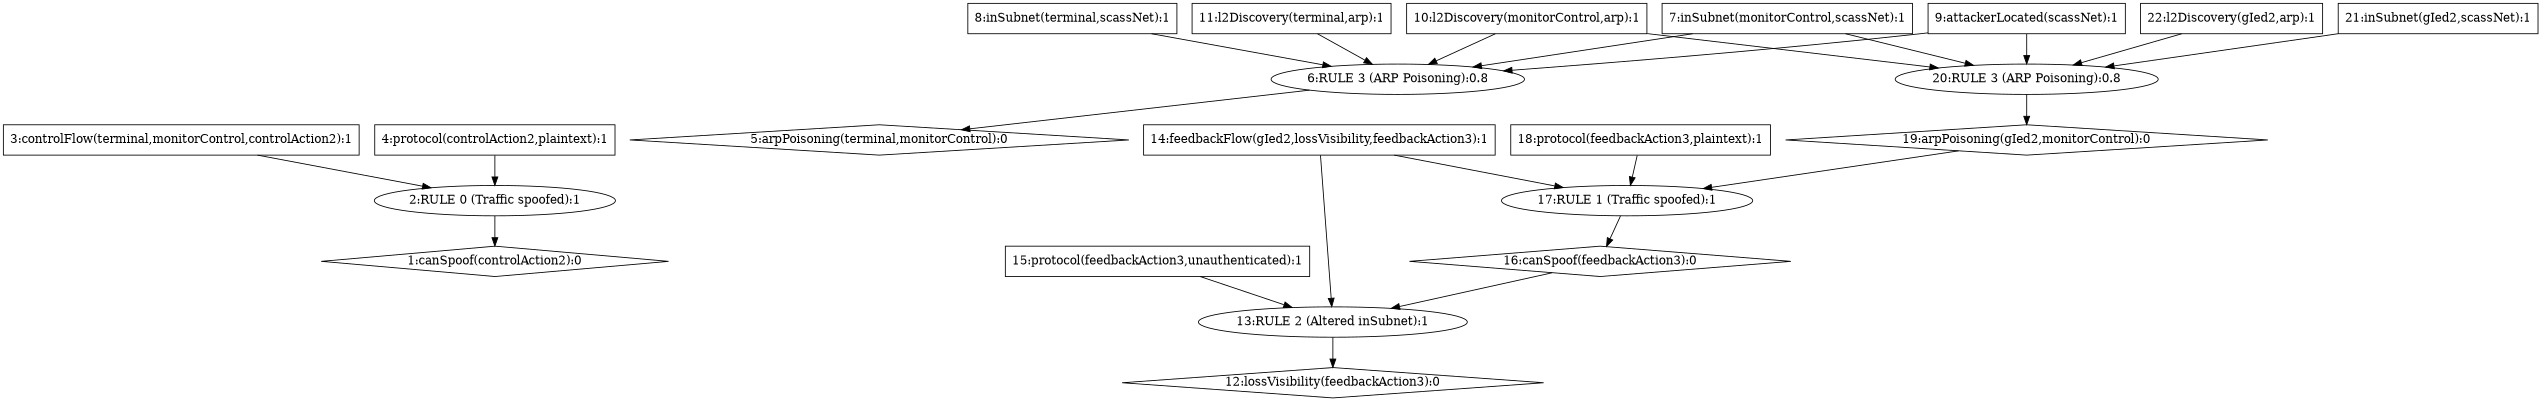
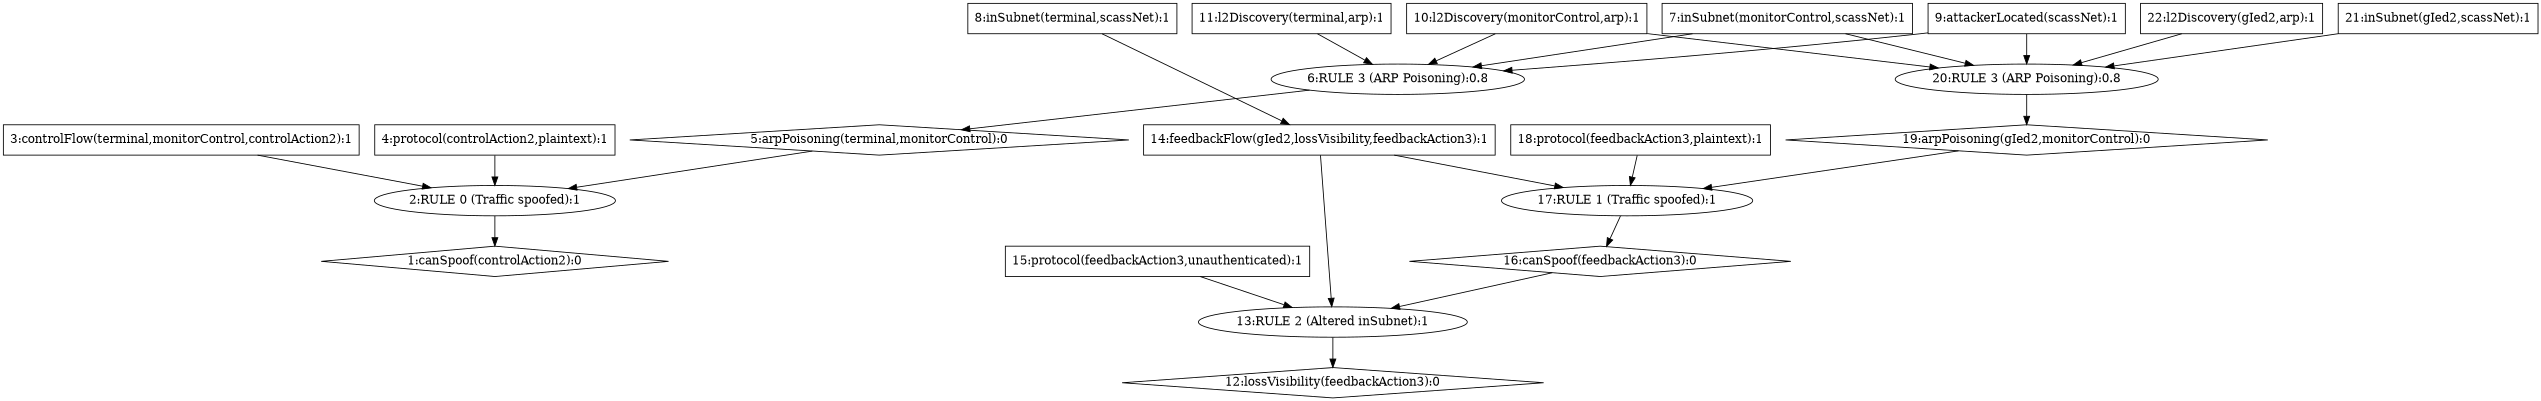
(1237, 49) -> (1192, 77)
none -> (695, 169)
